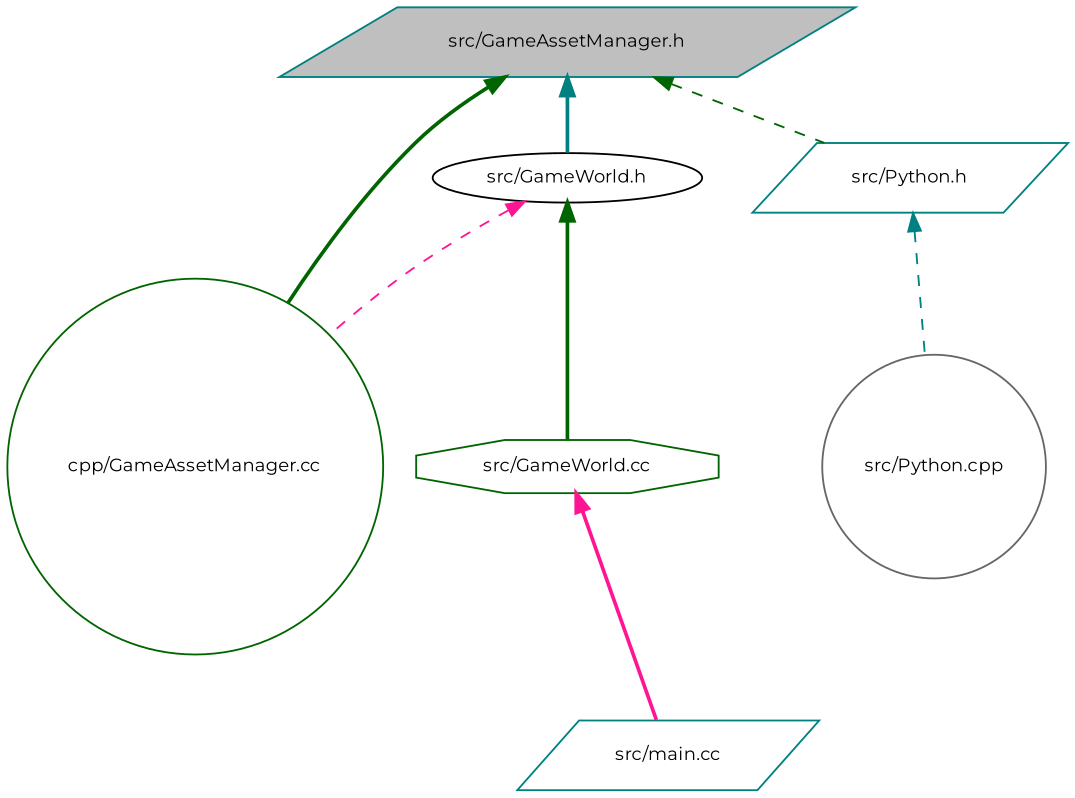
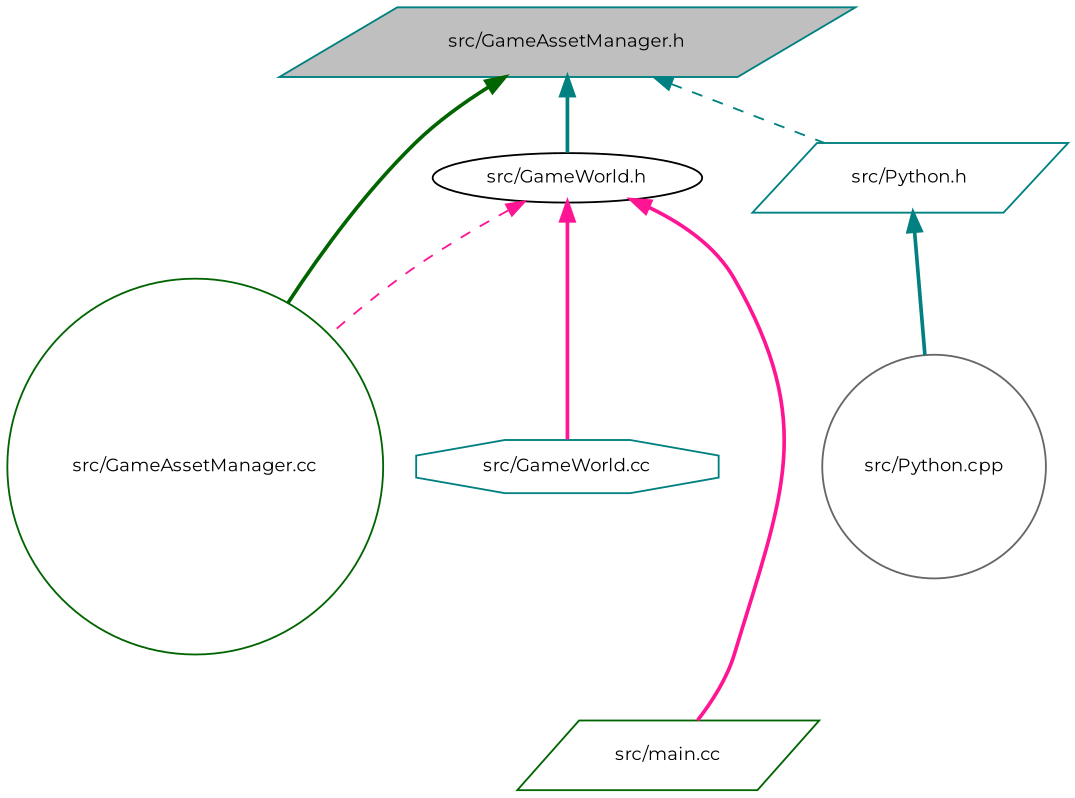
(748, 114) -> (748, 114)
(920, 293) -> (920, 293)
(567, 330) -> (567, 330)
(195, 467) -> (195, 467)
(567, 467) -> (567, 467)
(619, 615) -> (783, 446)
(668, 755) -> (668, 755)
